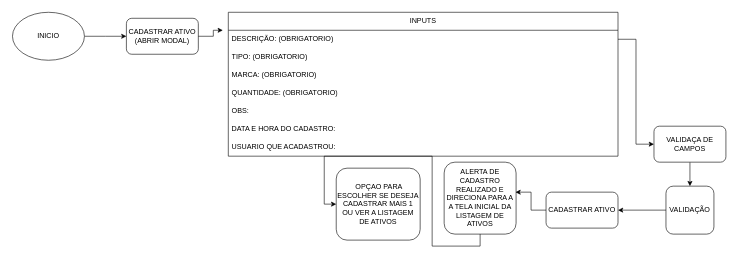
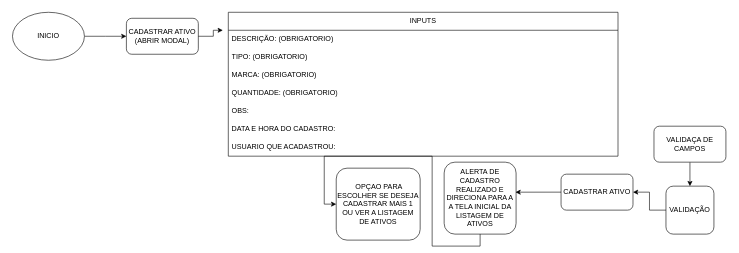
(635, 39) -> none
(582, 210) -> (597, 192)
